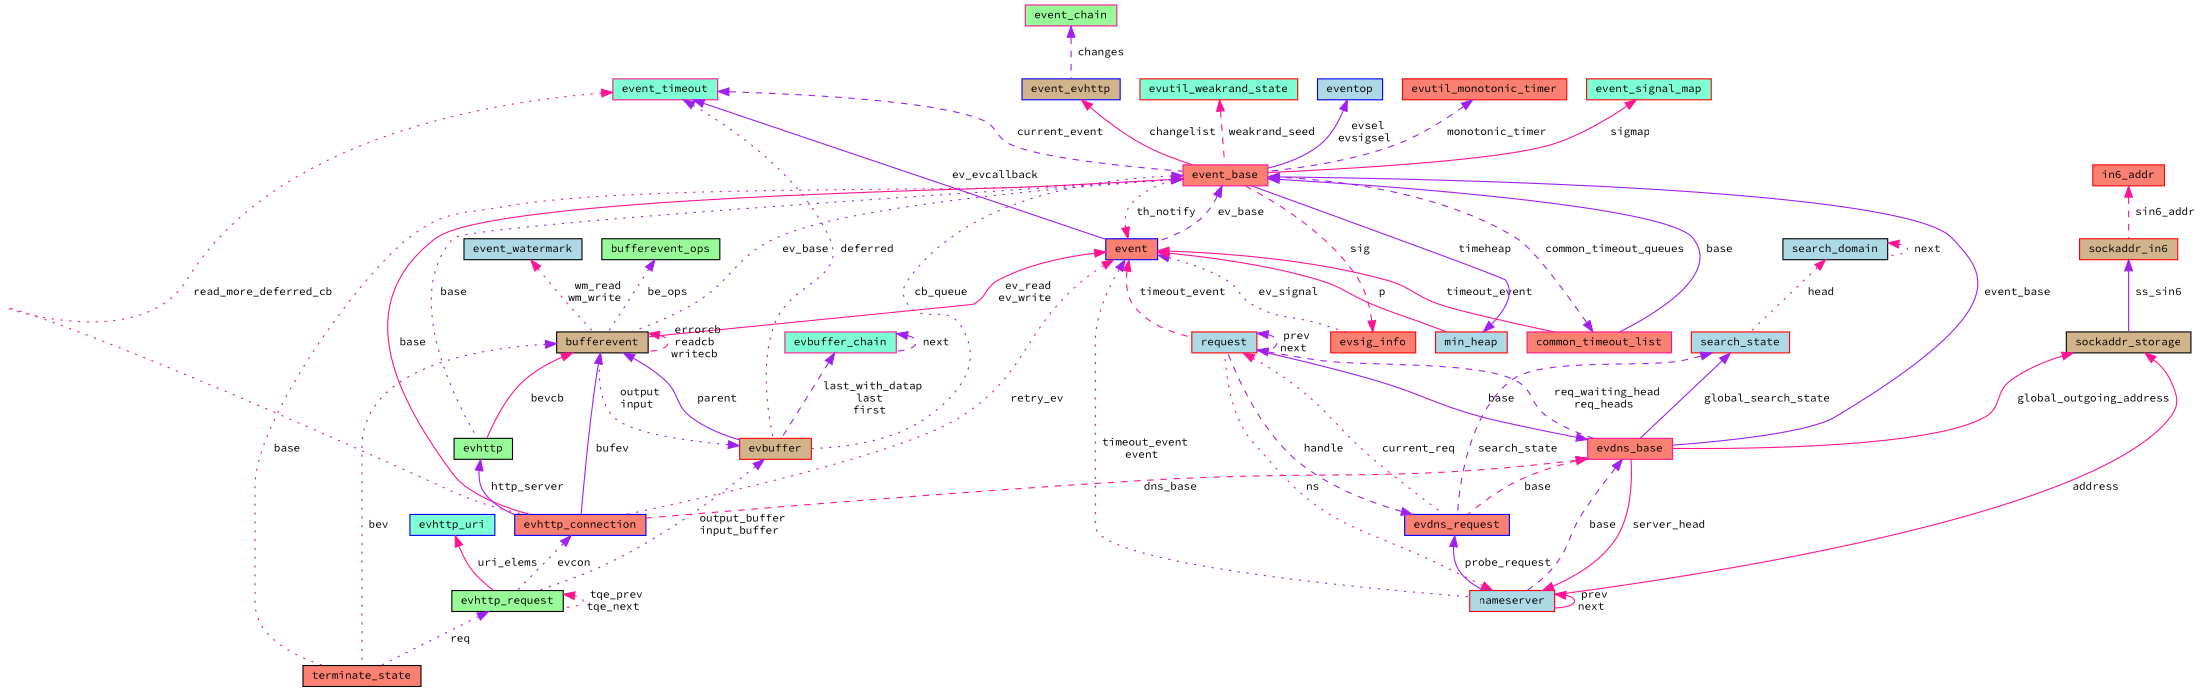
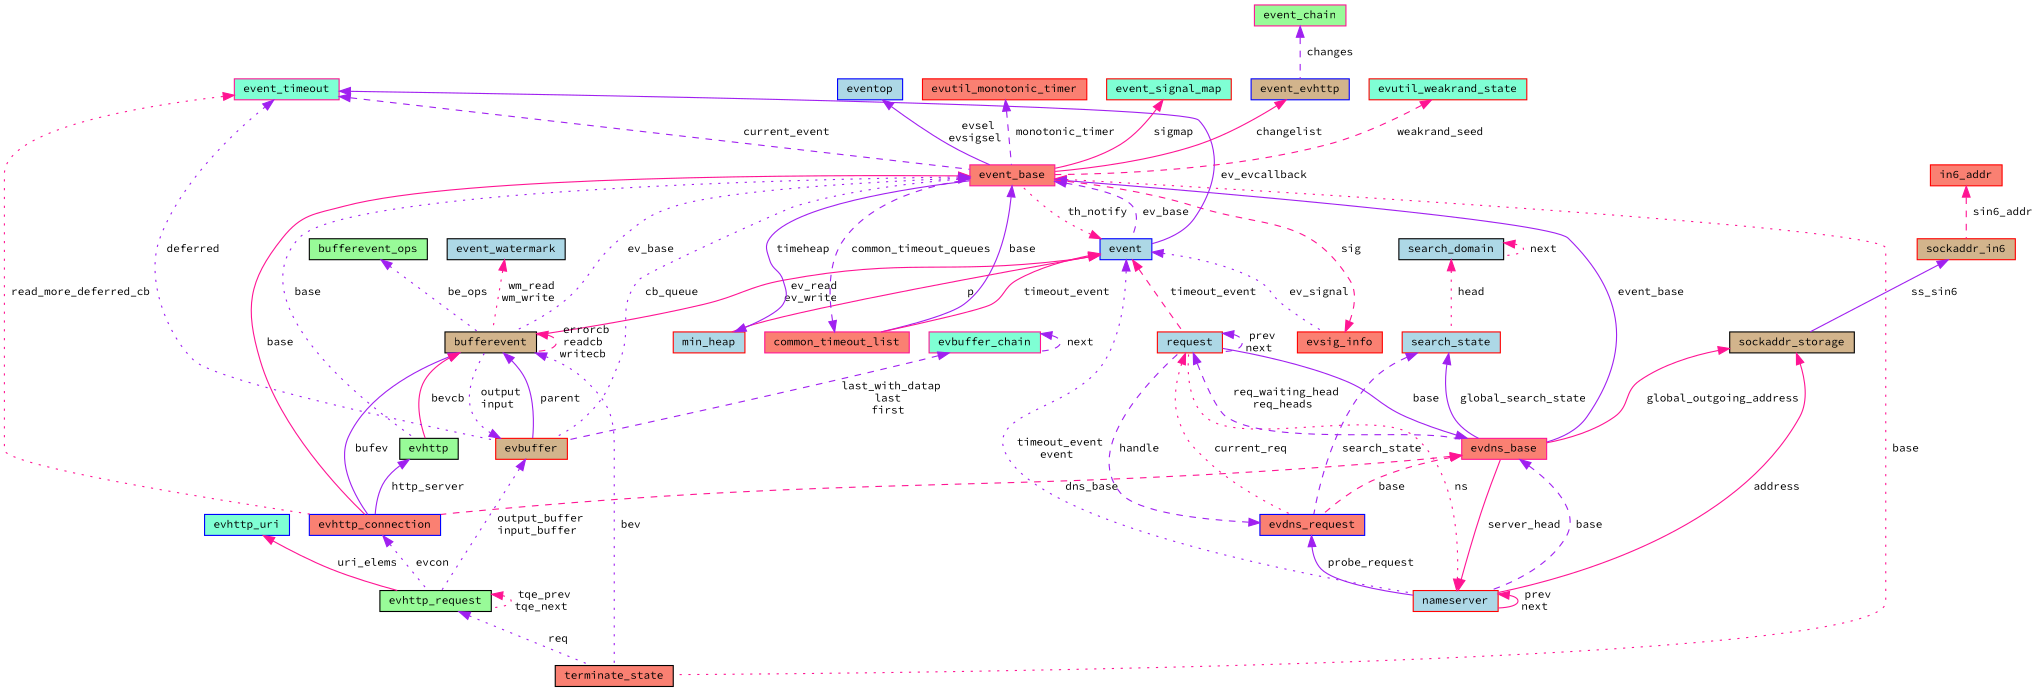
(1132, 249) -> (1126, 249)
(897, 445) -> none
